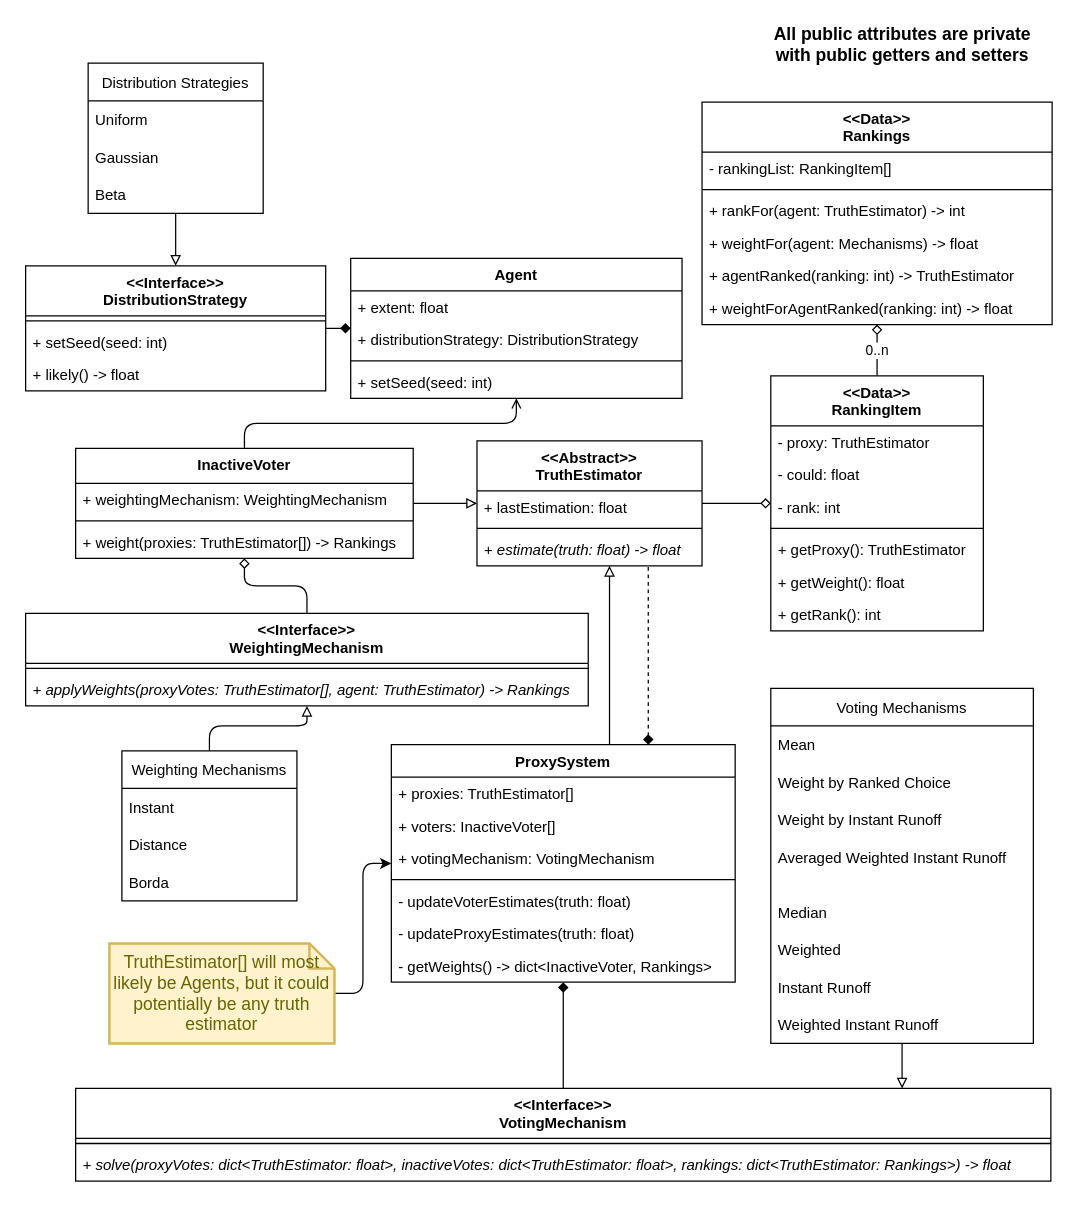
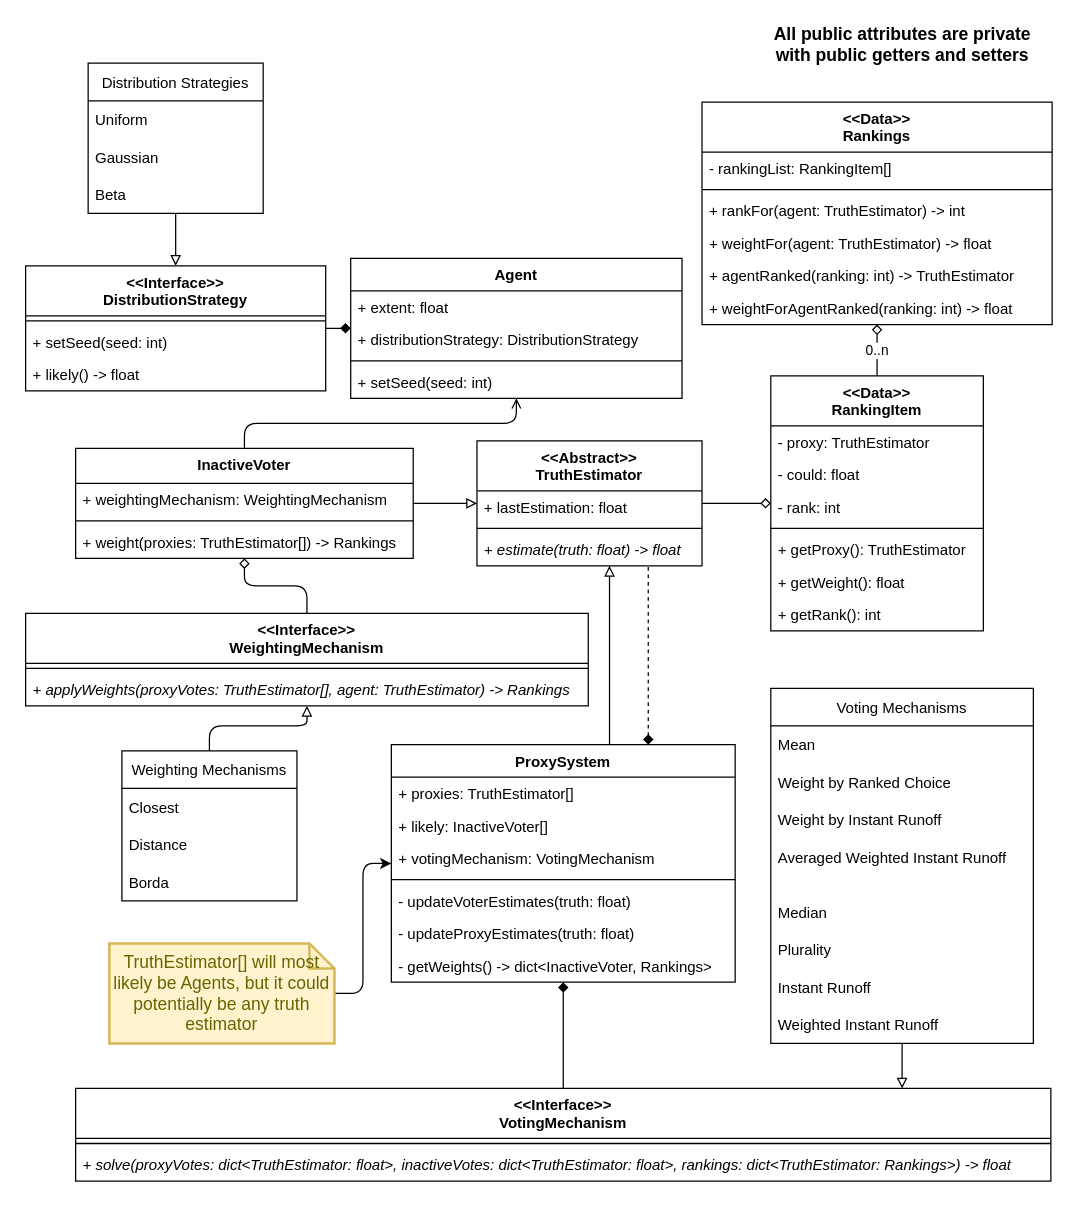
(857, 244) -> (874, 244)
(158, 808) -> (156, 808)
(495, 826) -> (489, 826)
(809, 950) -> (809, 950)
